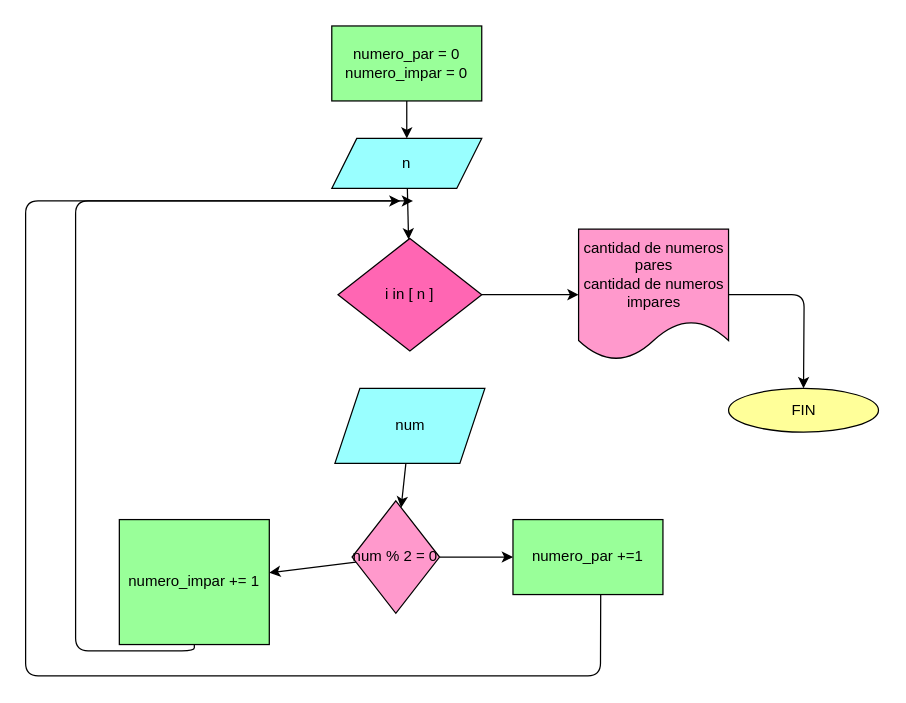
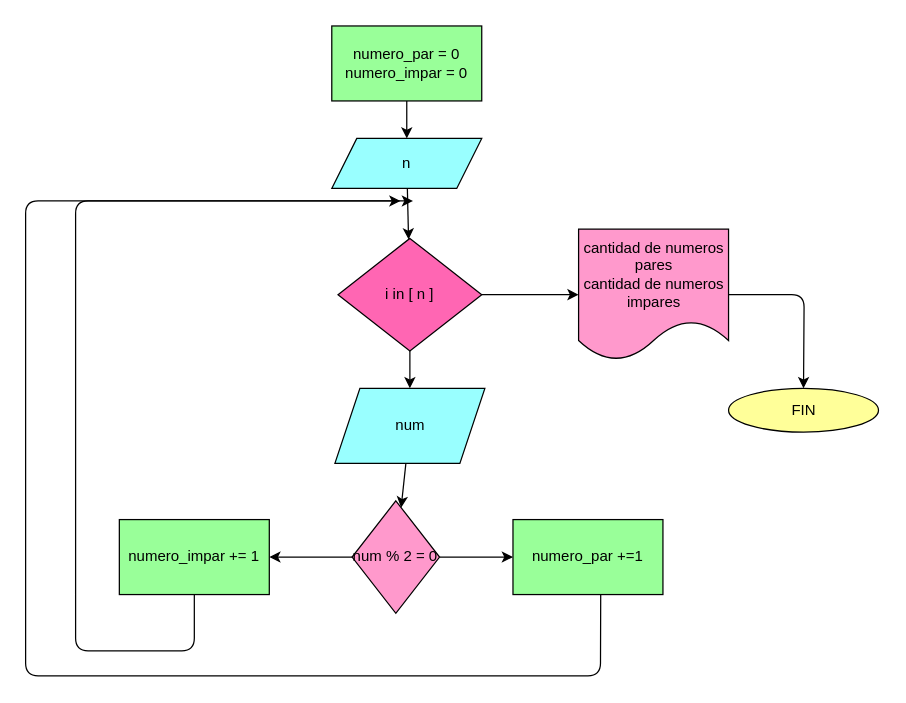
none -> (410, 365)
(194, 582) -> (194, 557)
